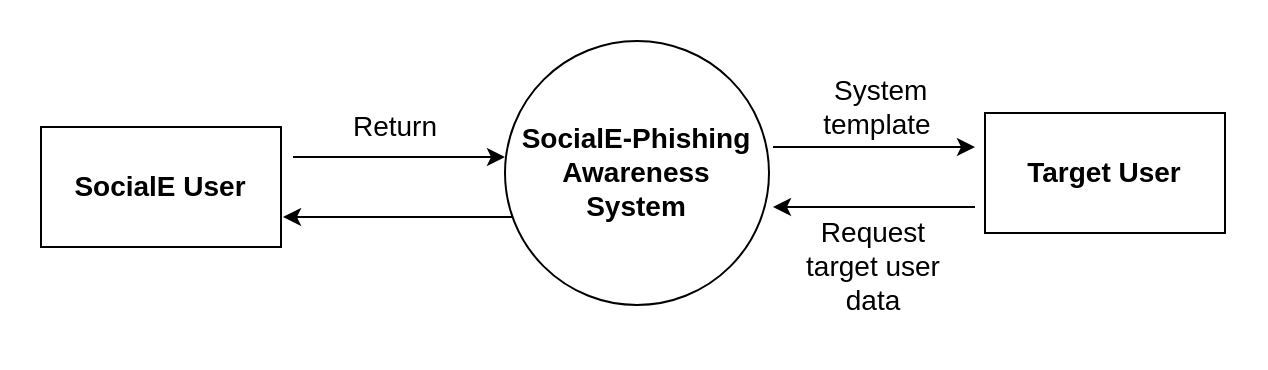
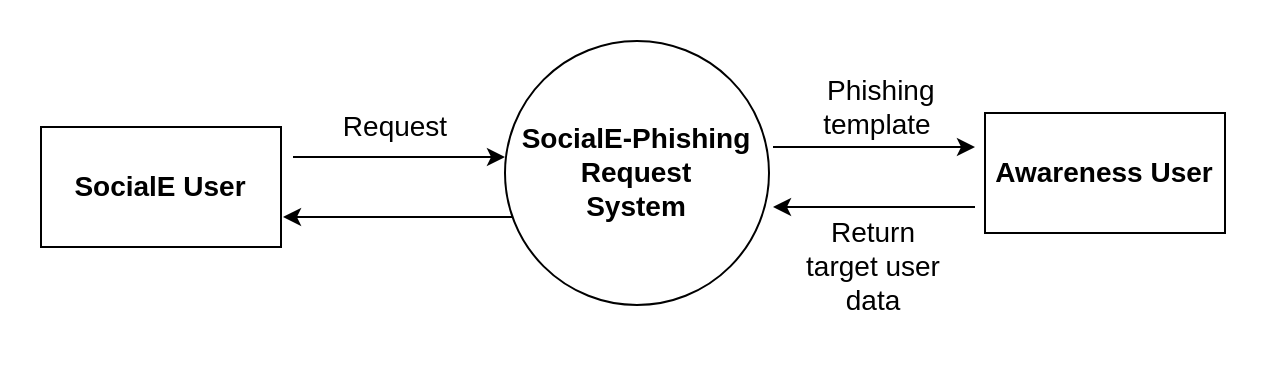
(874, 107) -> (874, 107)
(396, 127) -> (396, 127)
(637, 173) -> (637, 173)
(1105, 173) -> (1105, 173)
(874, 267) -> (874, 267)
